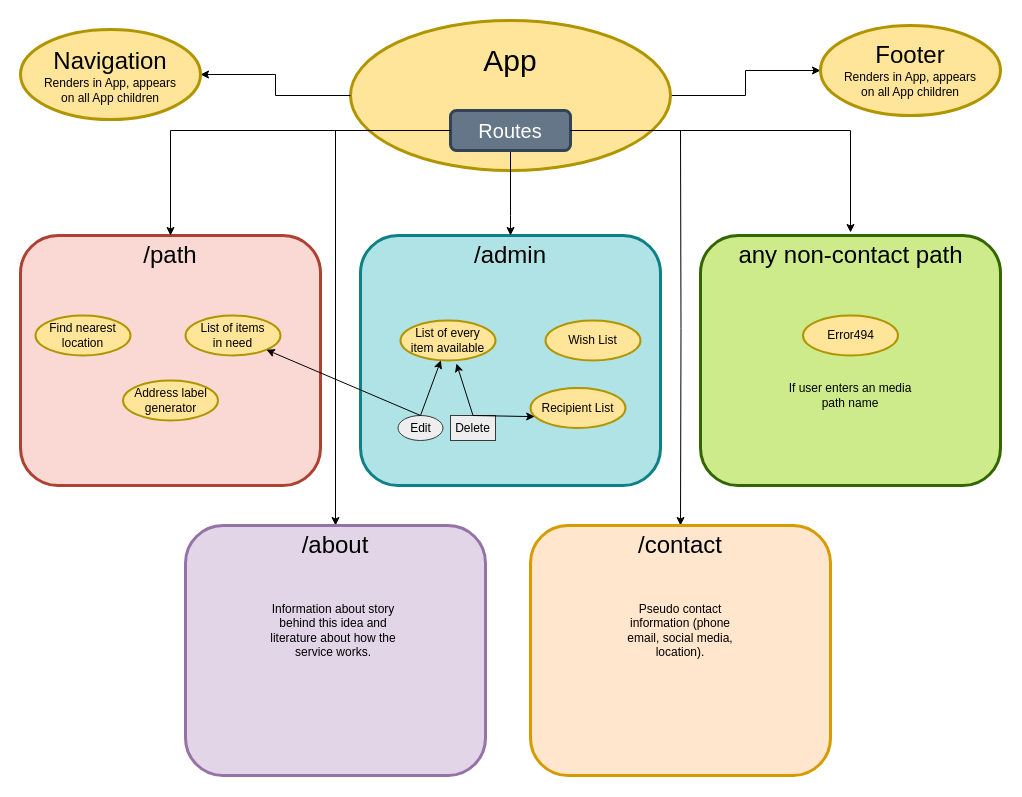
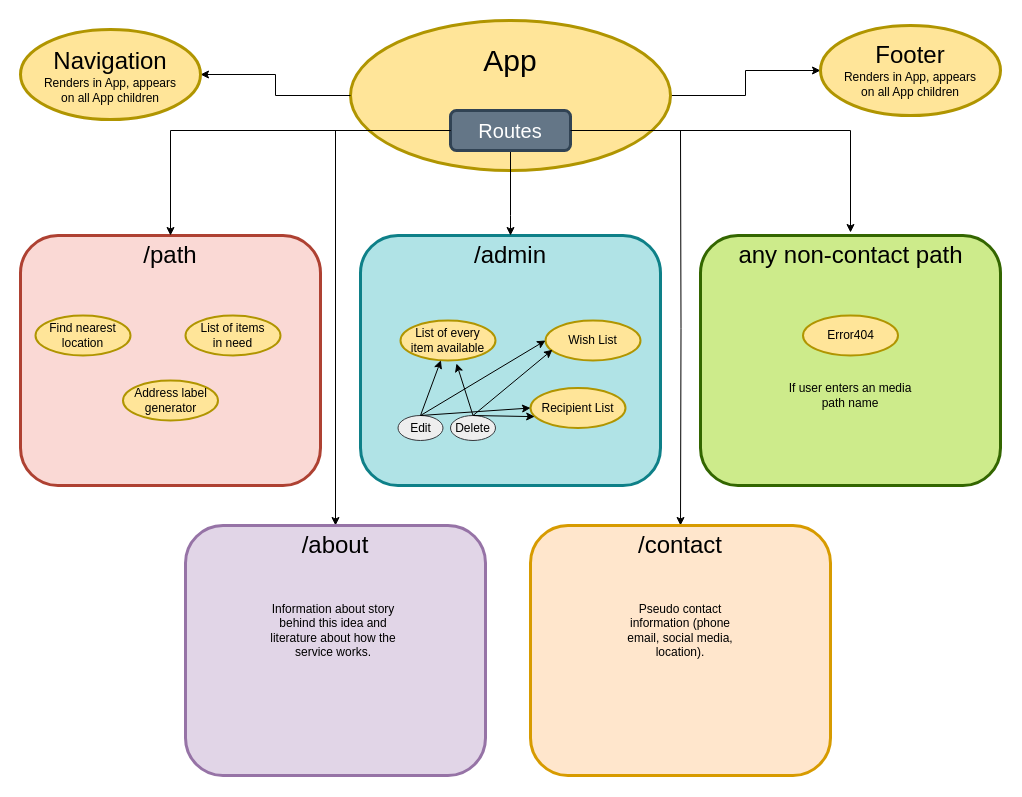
(851, 336) -> (851, 336)
(345, 383) -> (482, 379)
none -> (511, 384)
none -> (447, 414)
(473, 428) -> (473, 428)
